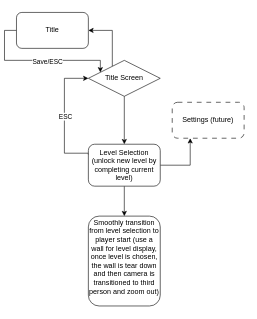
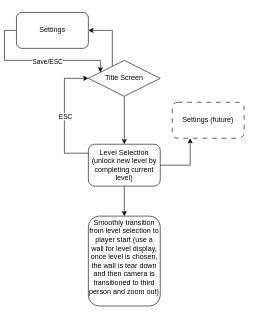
(53, 30) -> (53, 30)
